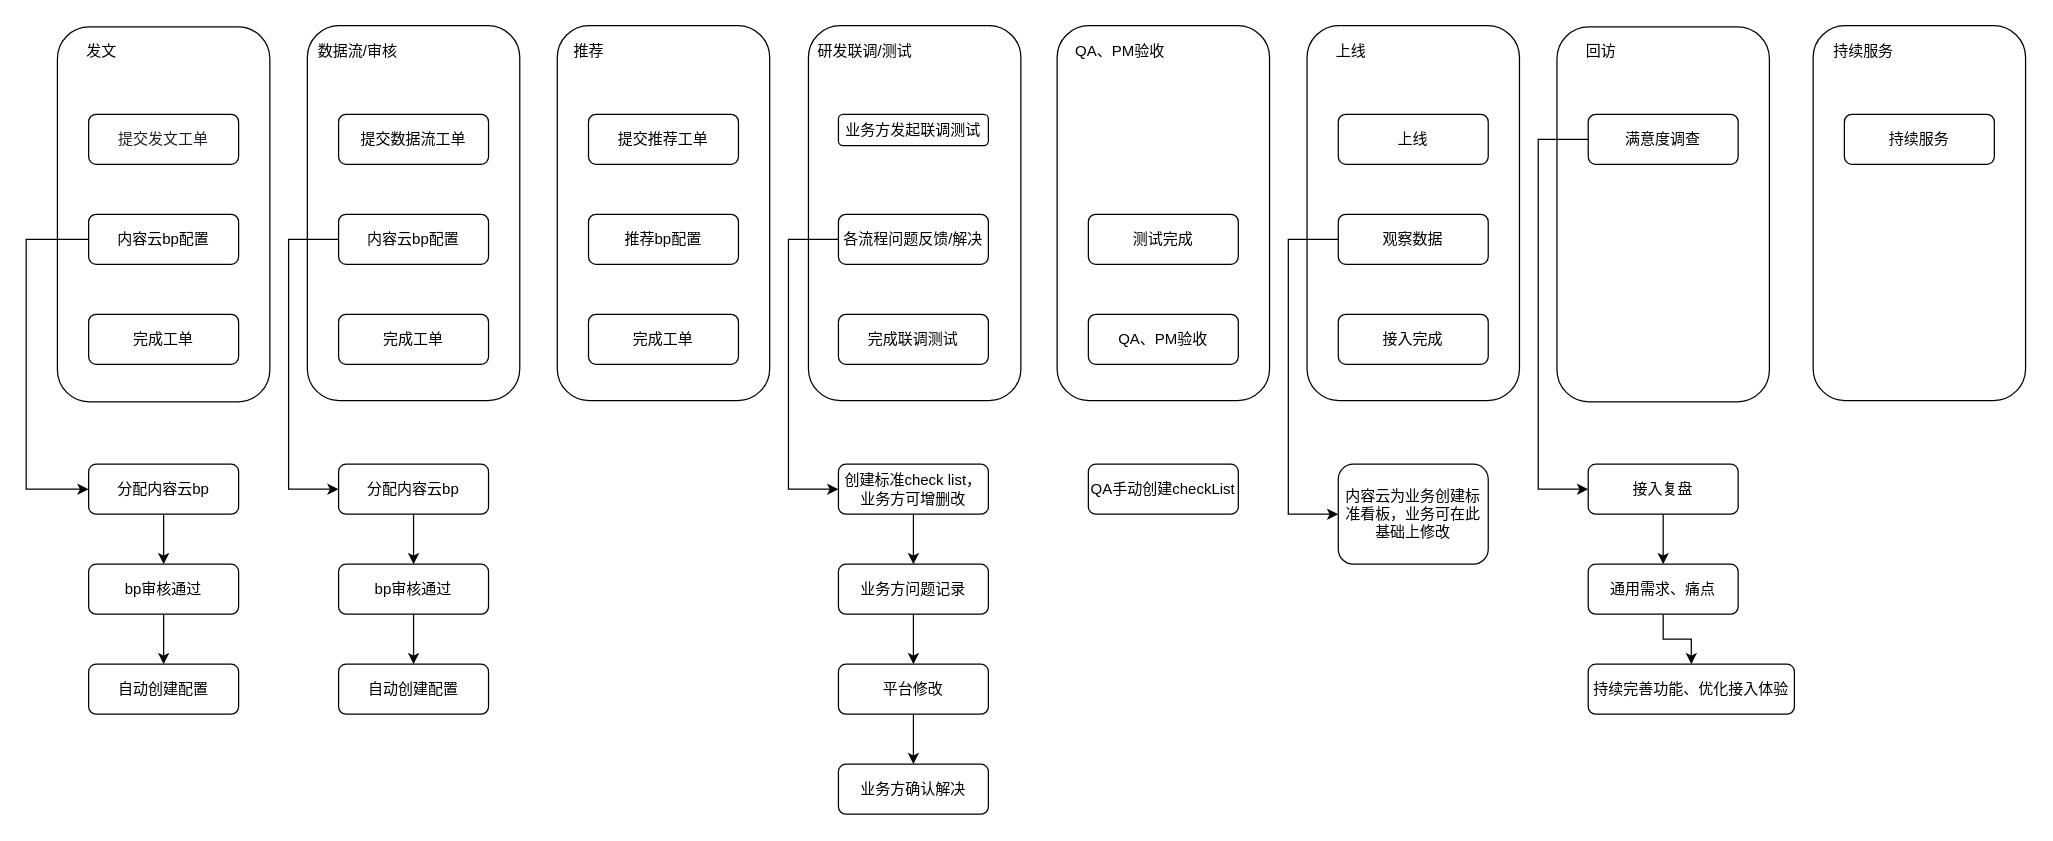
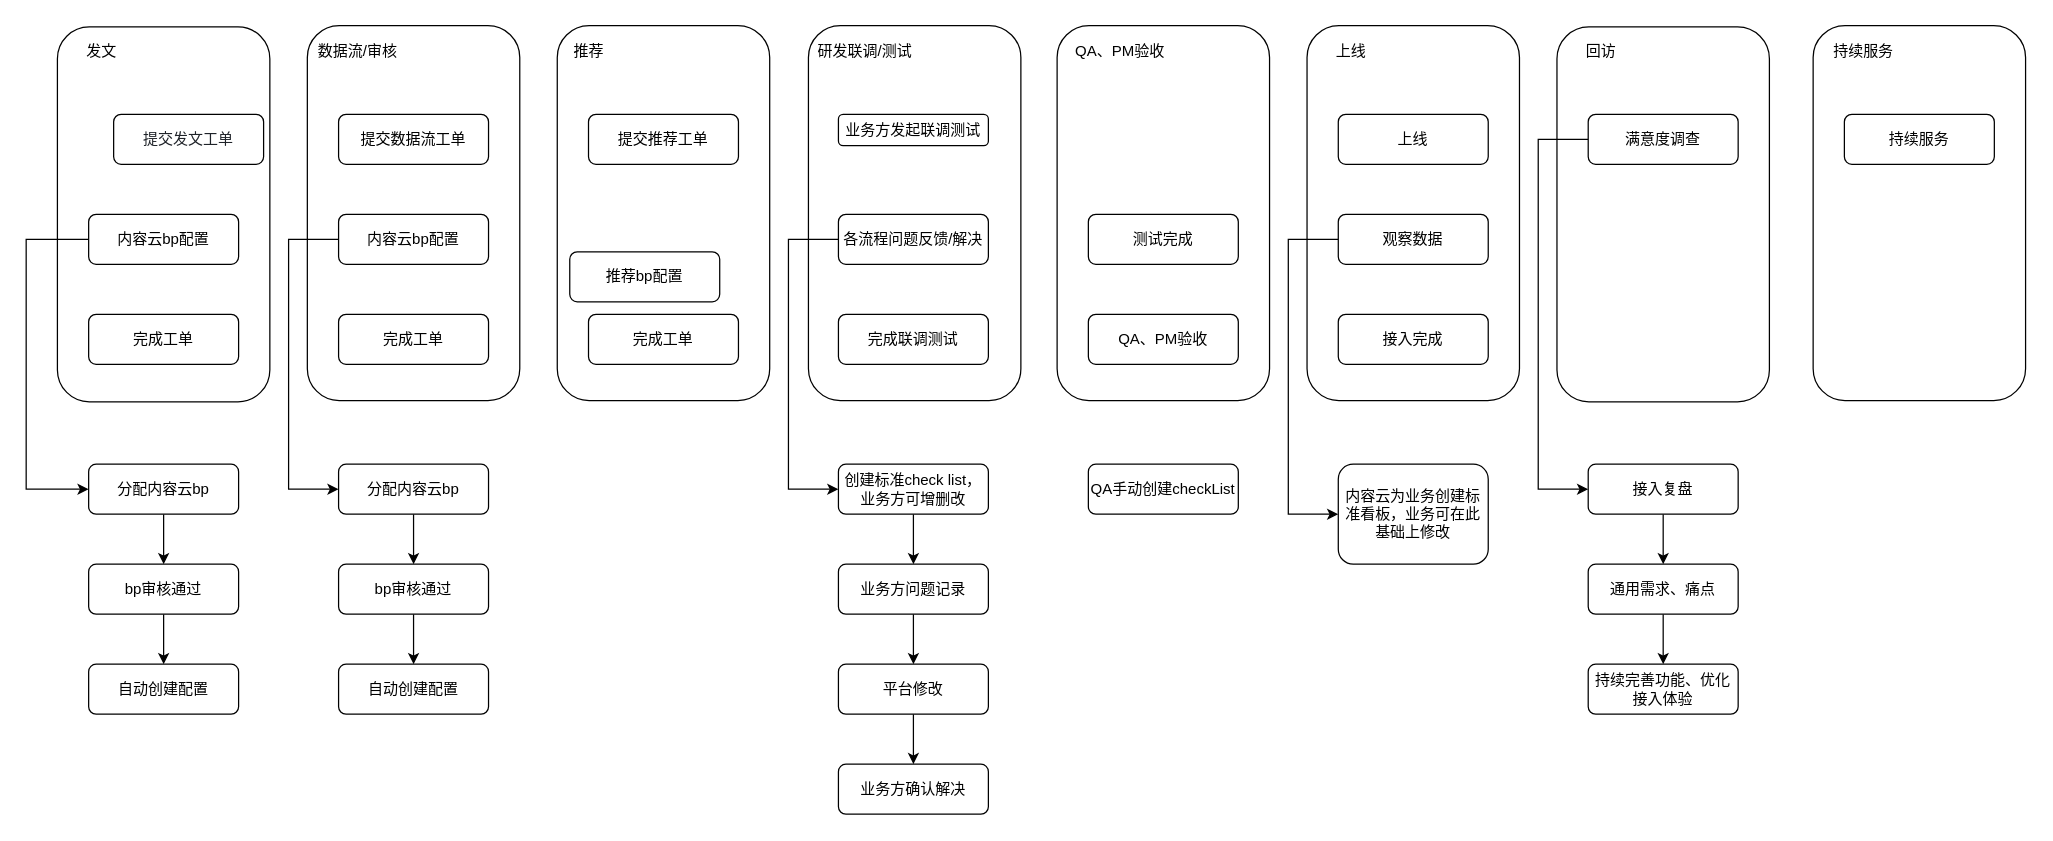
(163, 139) -> (188, 139)
(663, 239) -> (644, 277)
(1691, 689) -> (1663, 689)
